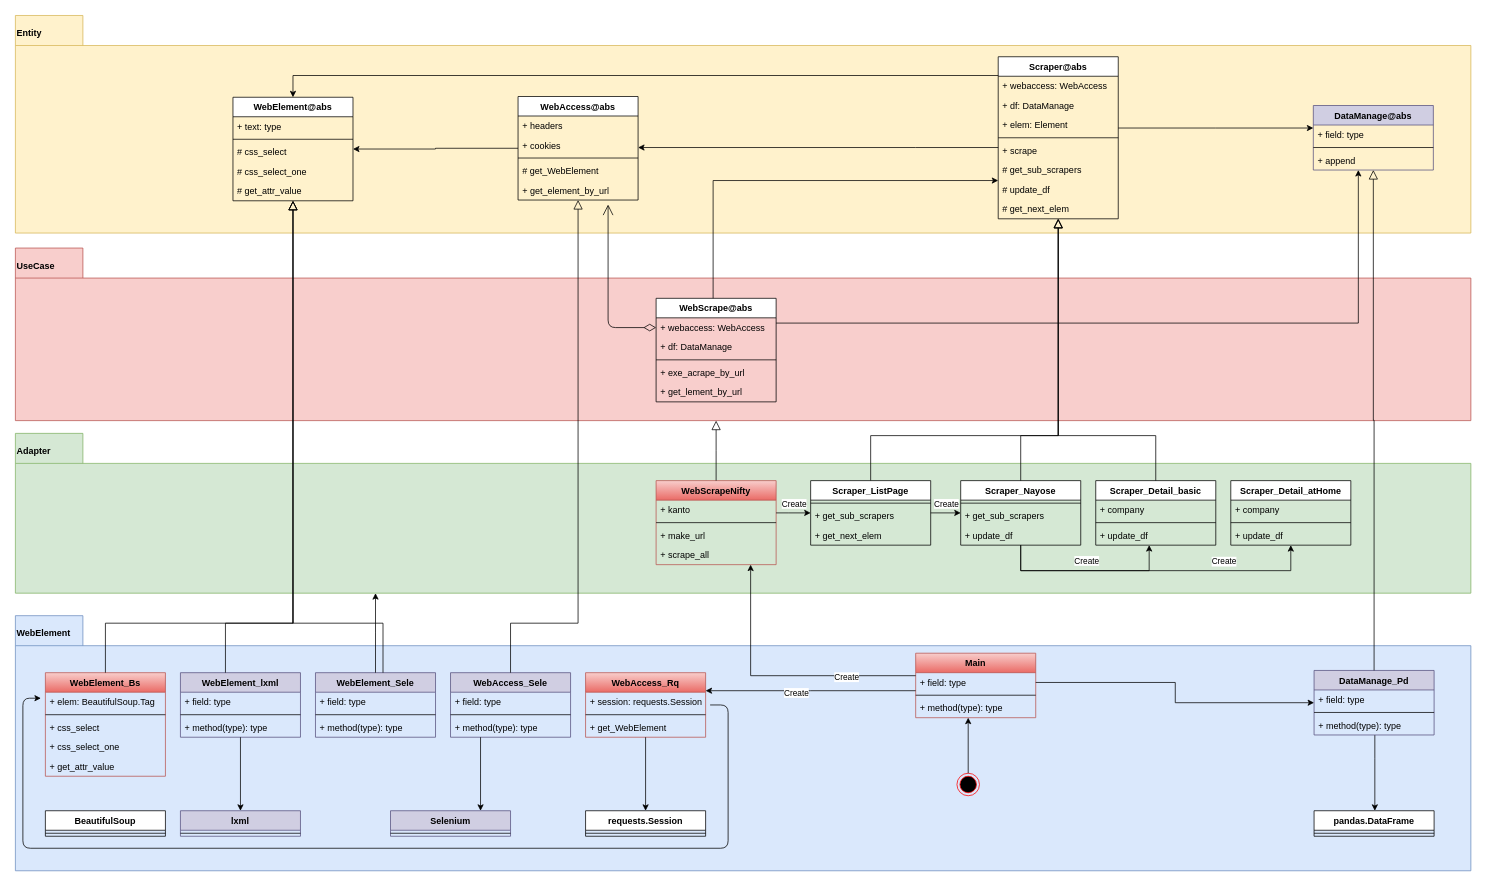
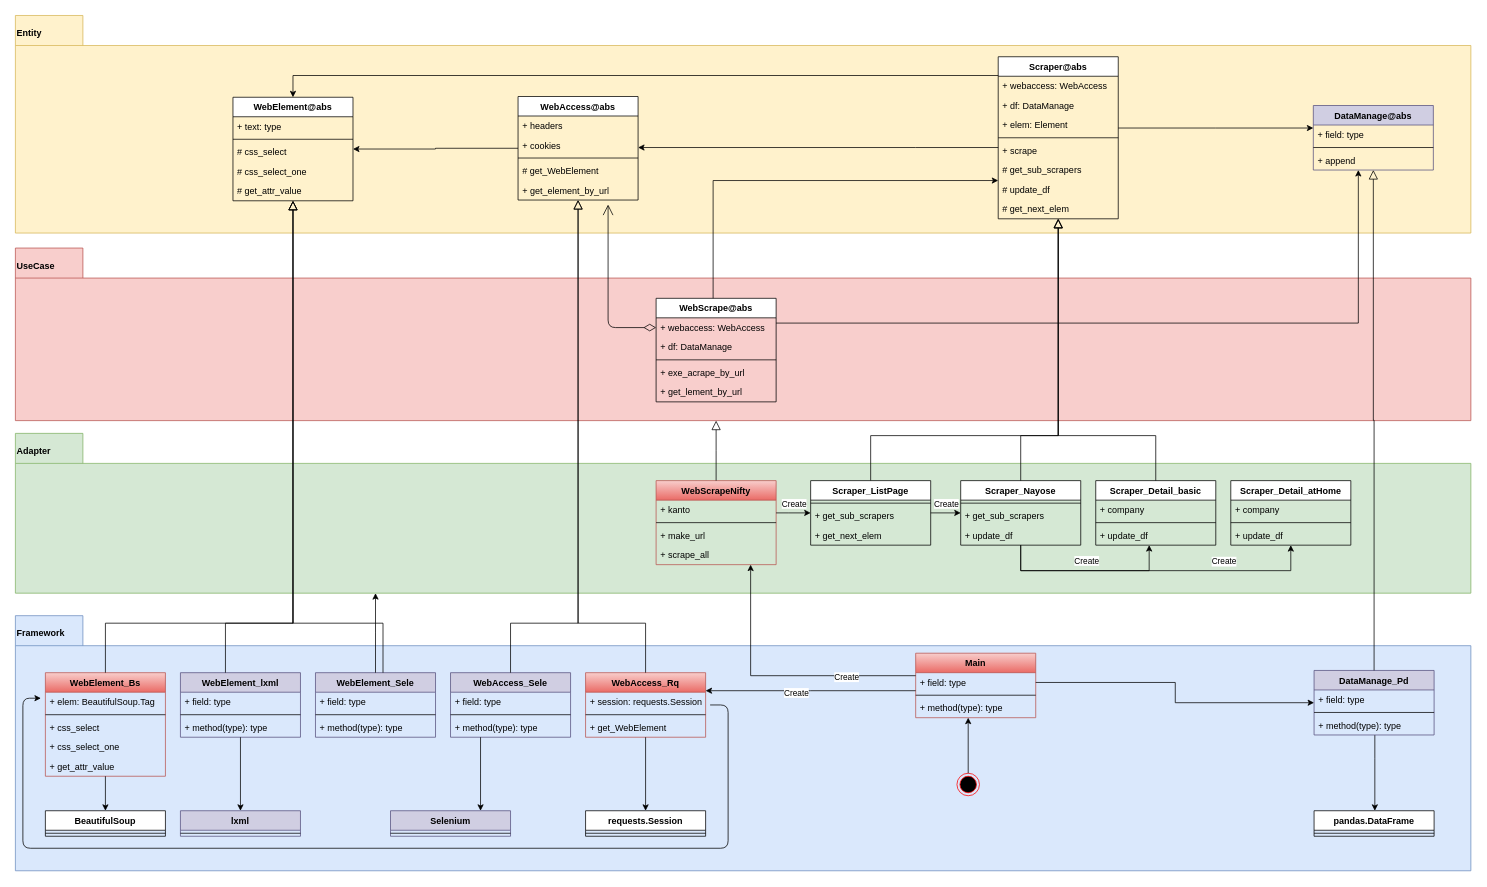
none -> (636, 623)
(41, 634) -> (40, 634)
none -> (105, 791)
